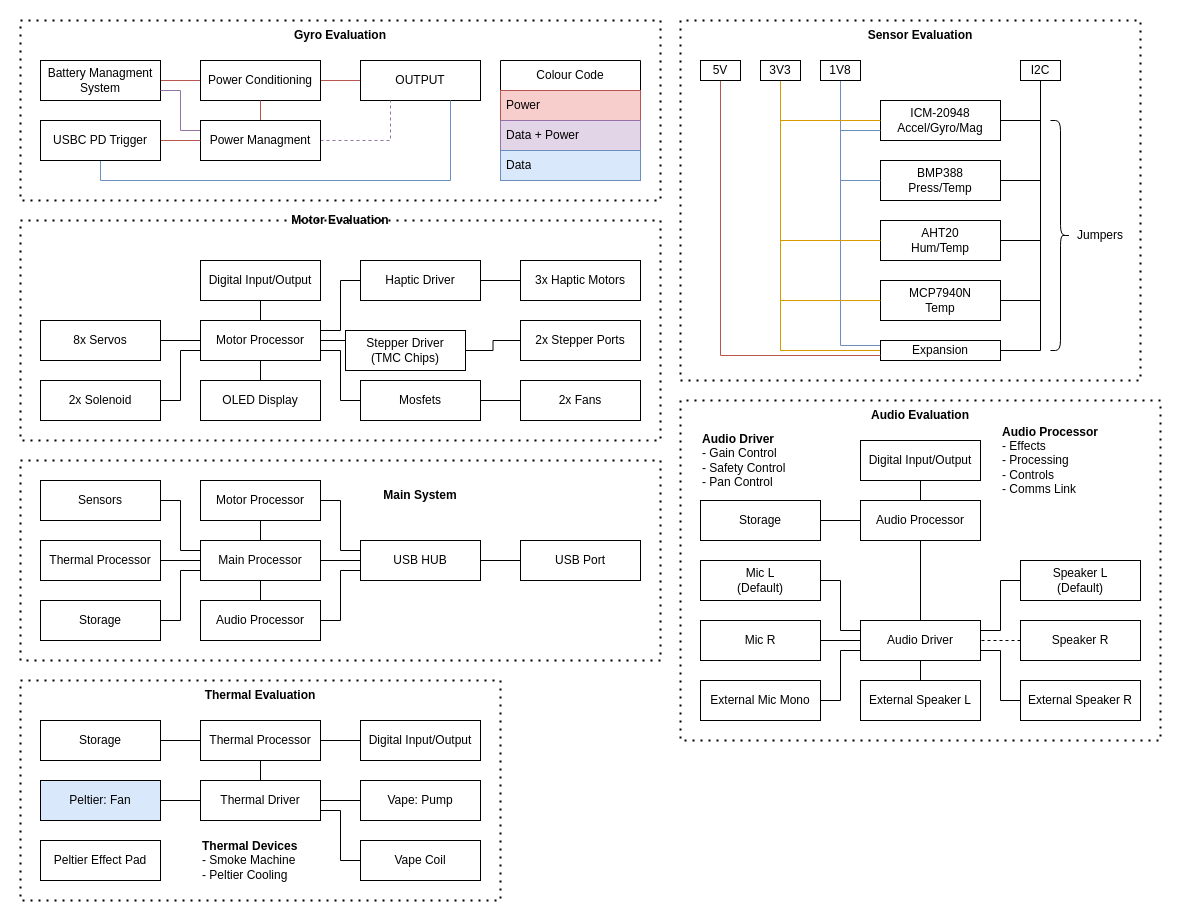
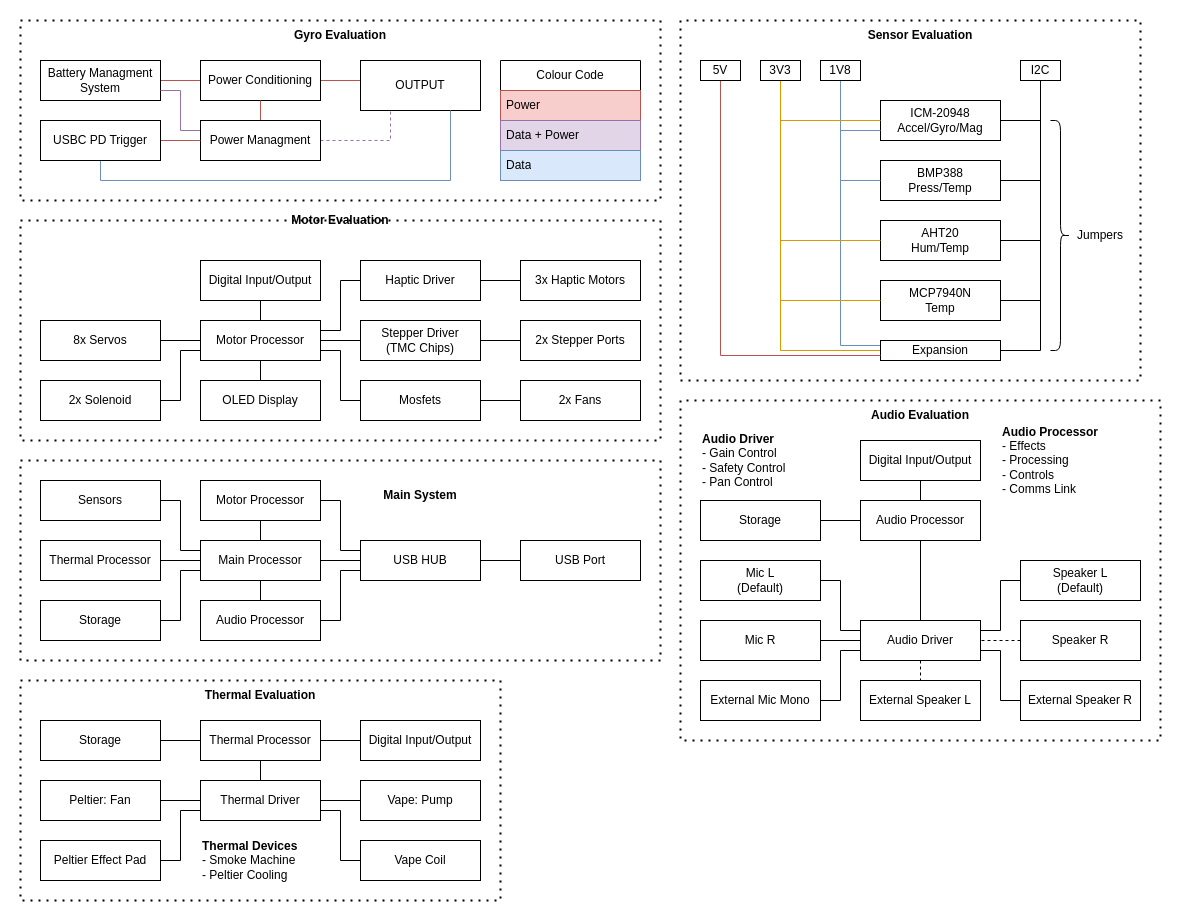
(421, 81) -> (421, 86)
(406, 351) -> (421, 341)
(921, 671) -> (921, 671)
(101, 801) -> (101, 801)
none -> (181, 836)
